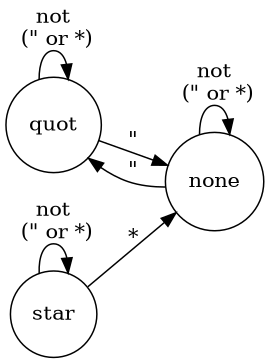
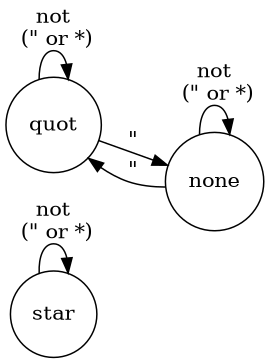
(126, 255) -> none
